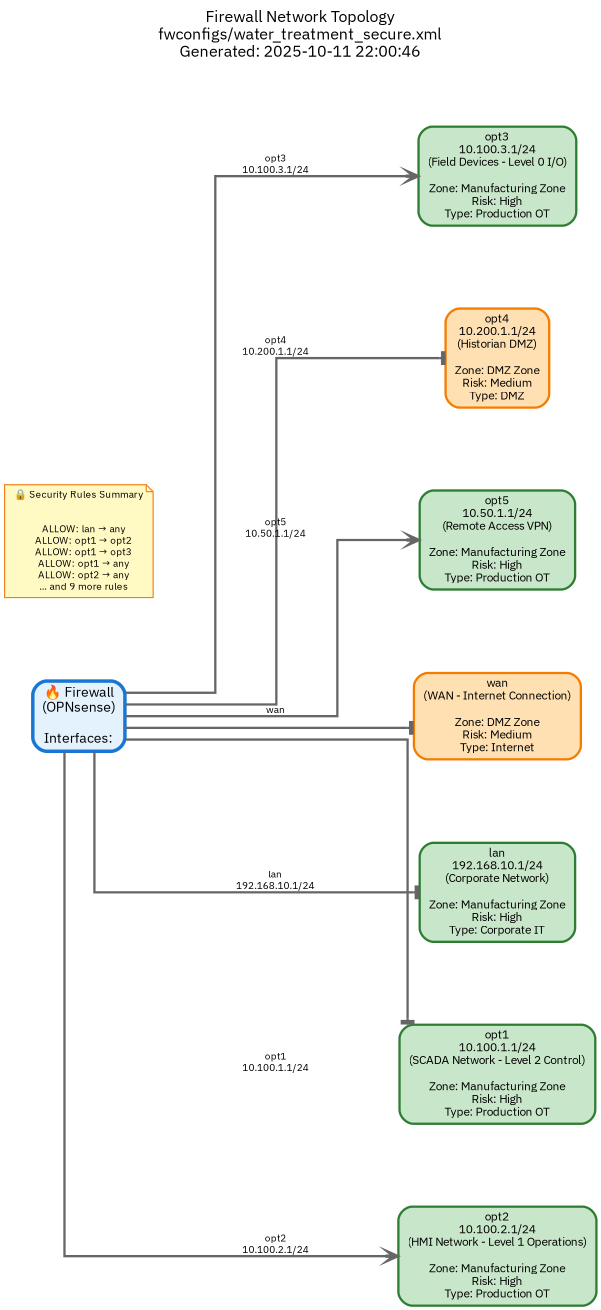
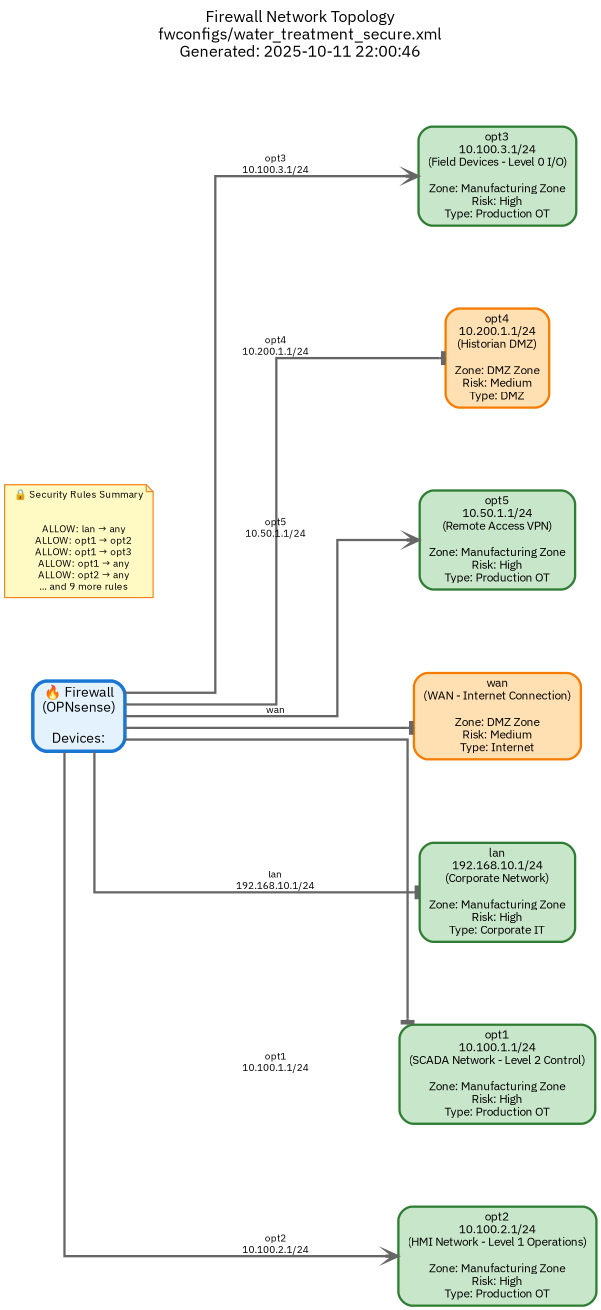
(79, 716) -> (79, 716)
